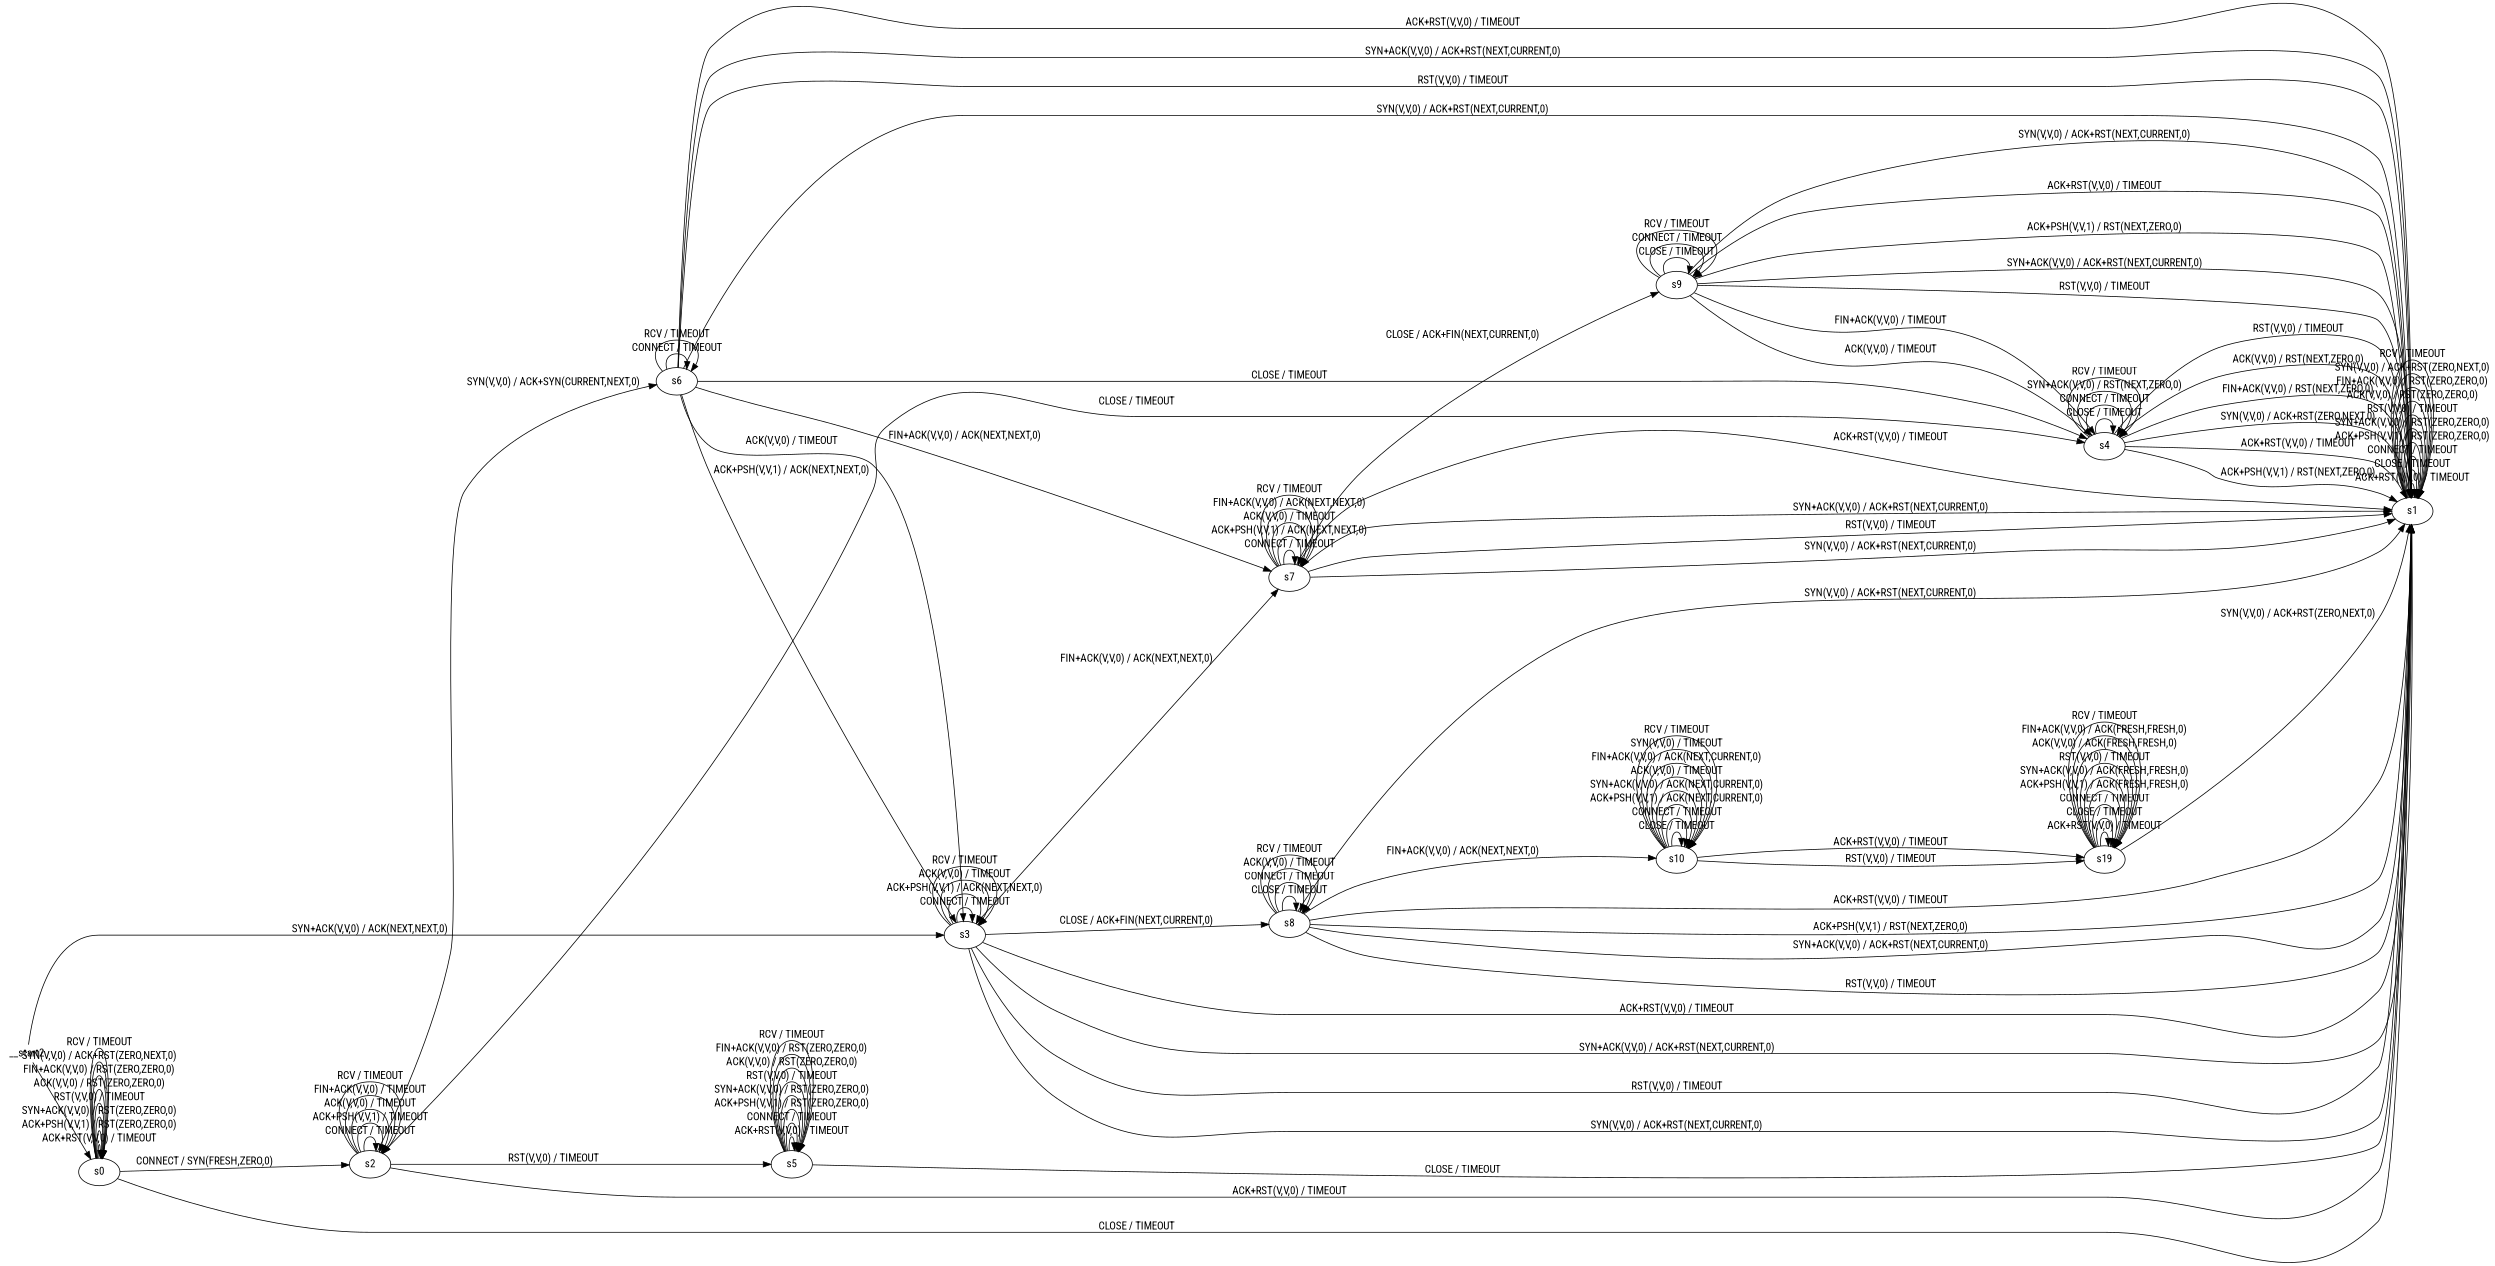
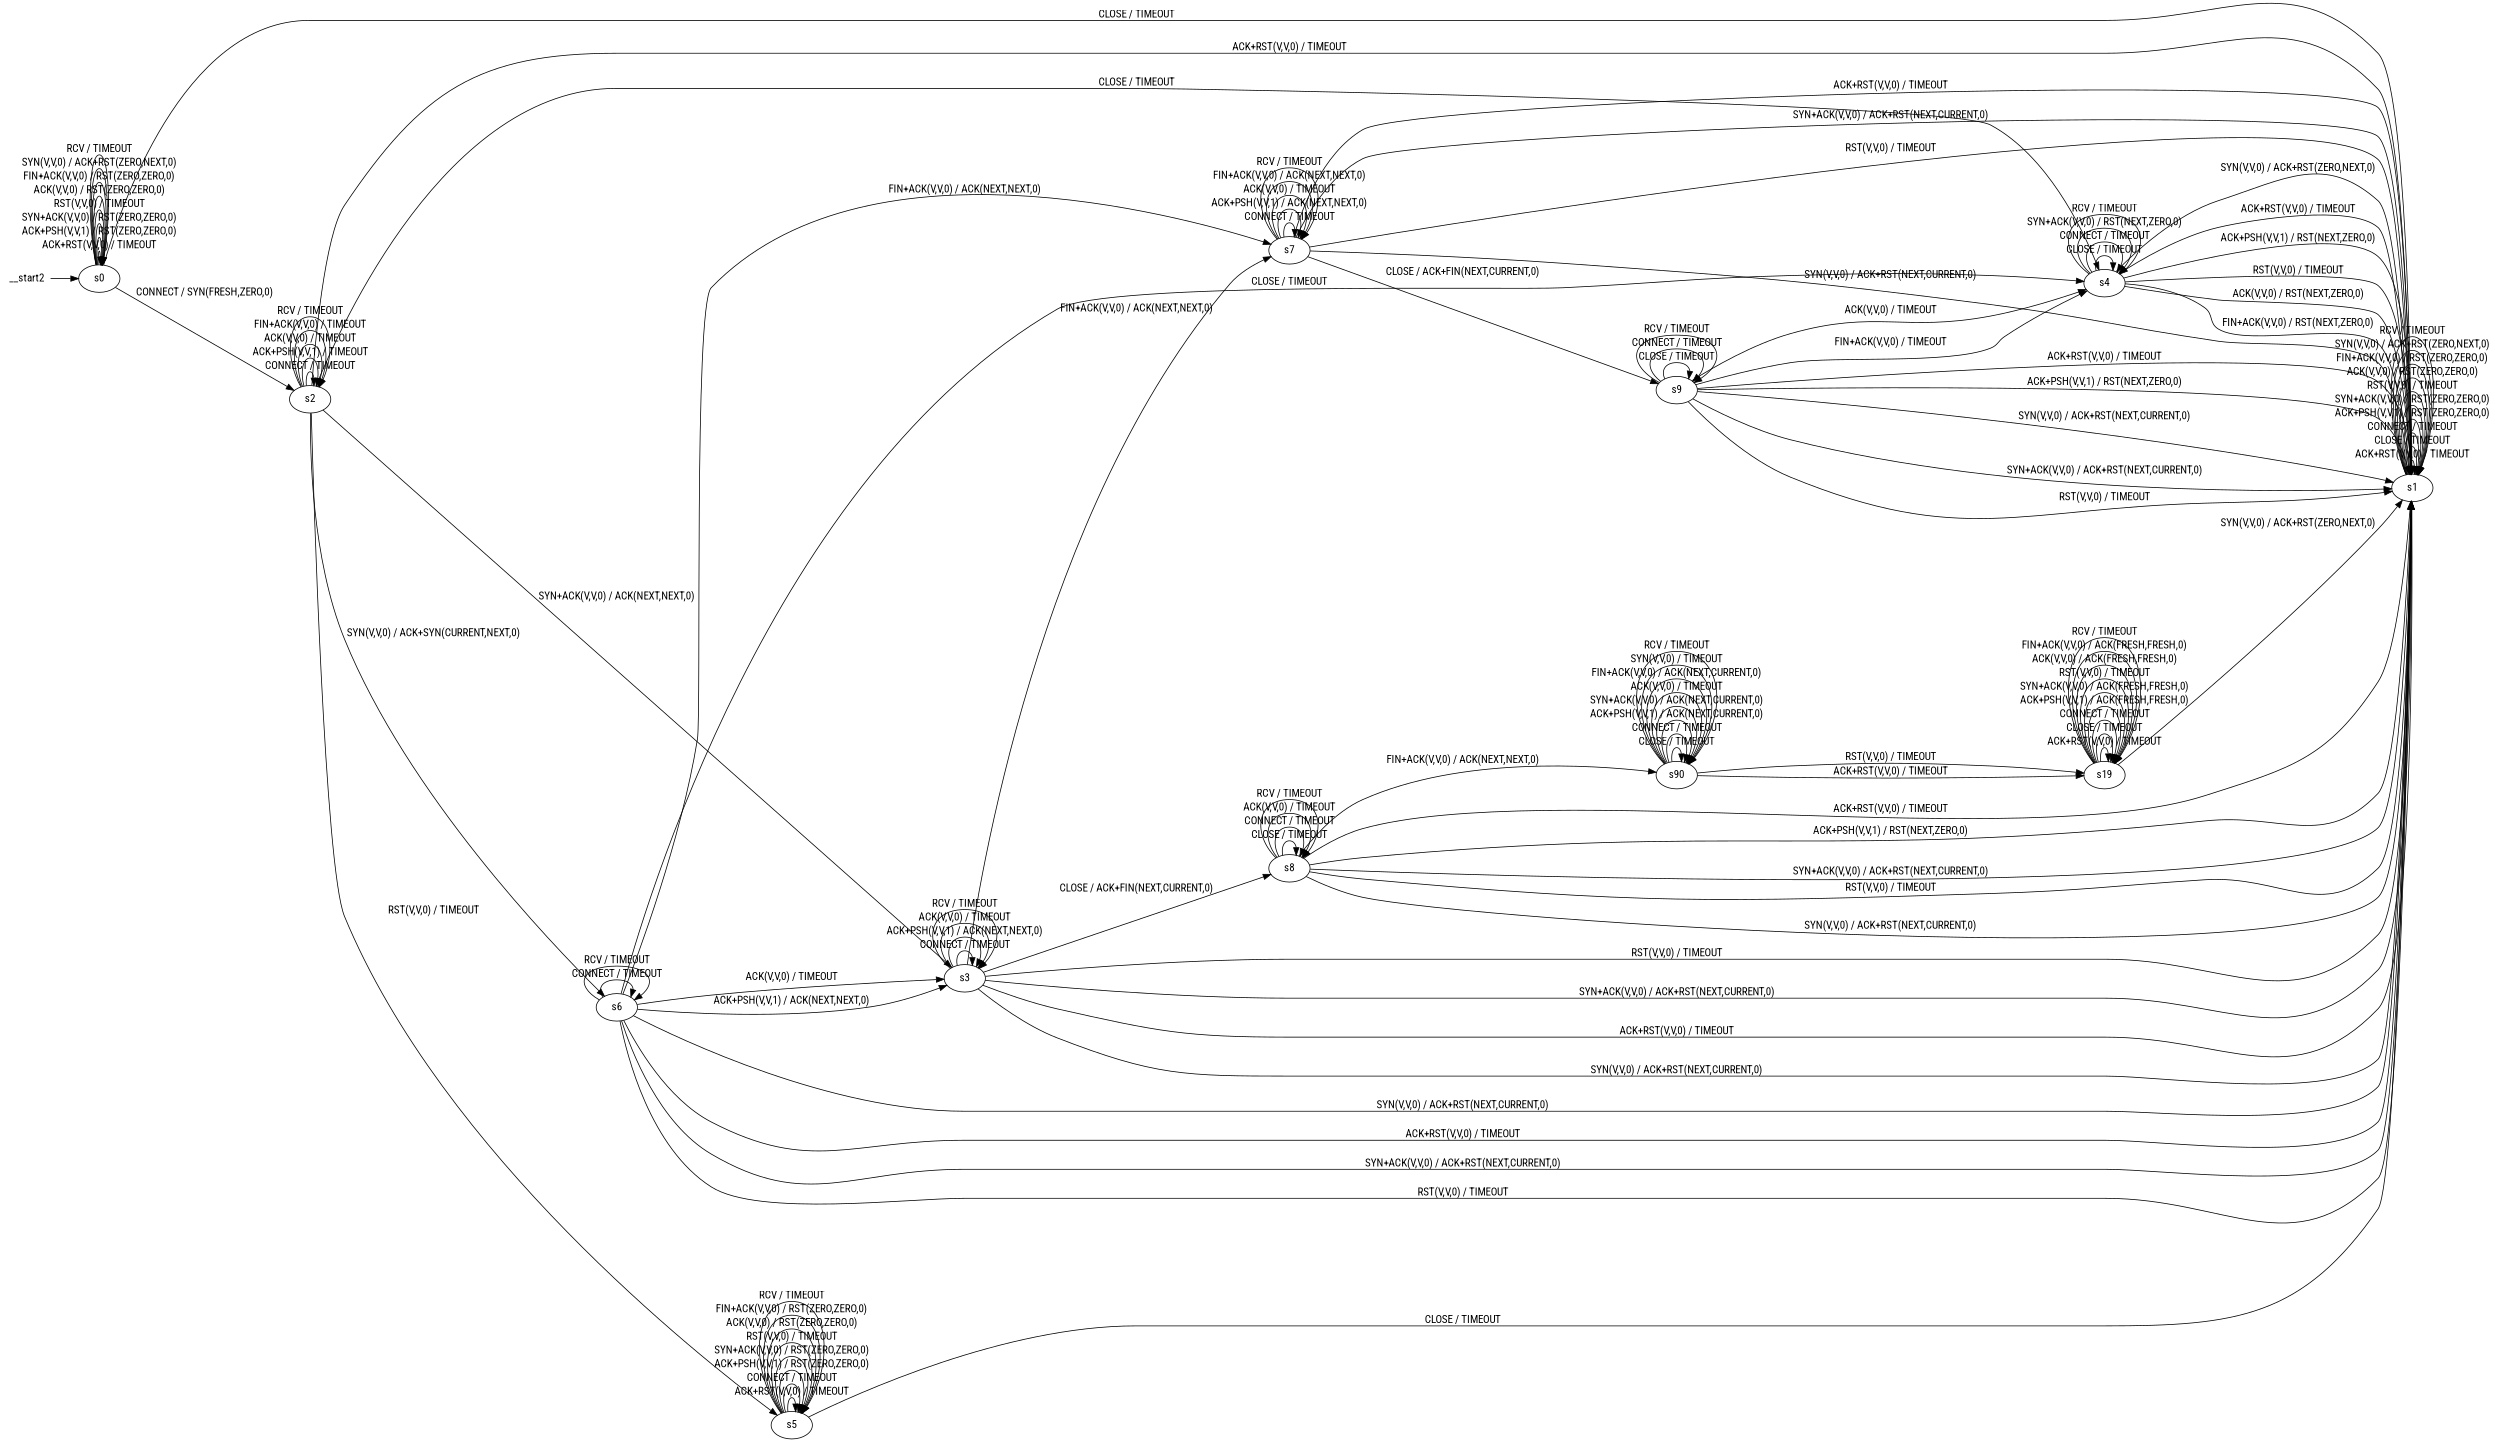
(1677, 859) -> (1677, 775)
(447, 935) -> (634, 686)
